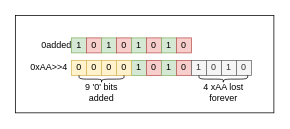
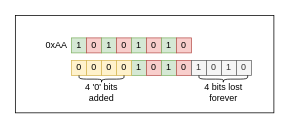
(57, 45) -> (57, 45)
(49, 68) -> none
(102, 93) -> (102, 93)
(224, 93) -> (224, 93)
